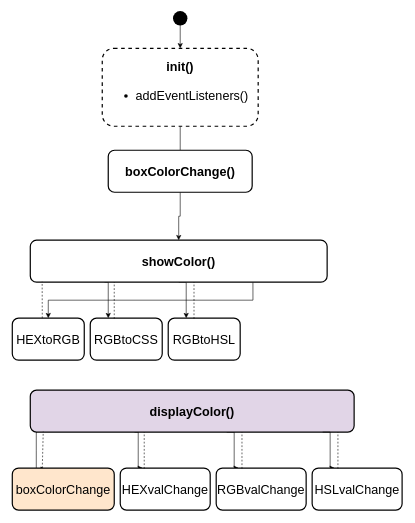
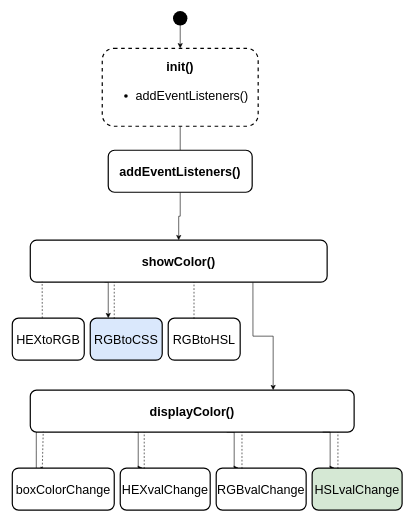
(180, 171) -> (180, 171)
(186, 298) -> none
(188, 300) -> (273, 384)
(126, 339) -> (126, 339)
(192, 411) -> (192, 411)
(63, 489) -> (63, 489)
(357, 489) -> (357, 489)
